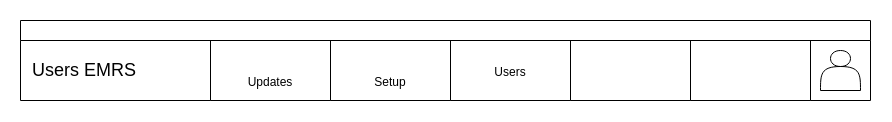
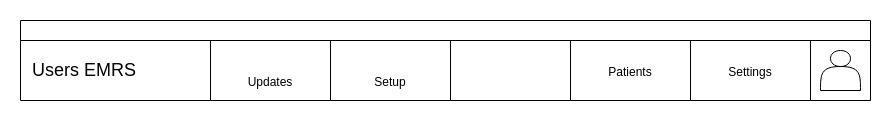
(511, 71) -> none
none -> (631, 71)
none -> (751, 71)
